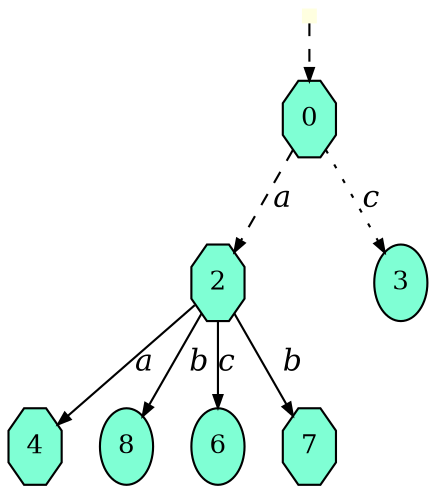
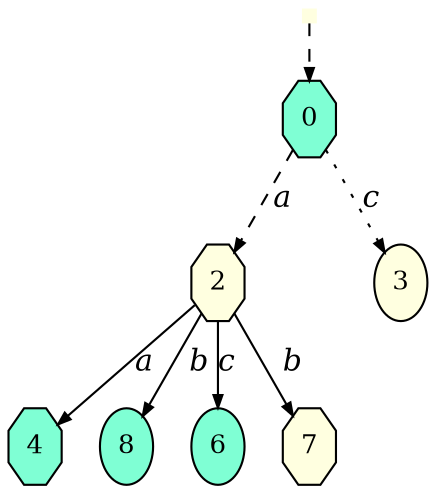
(218, 283) -> (218, 283)
(401, 283) -> (401, 283)
(309, 447) -> (309, 447)
